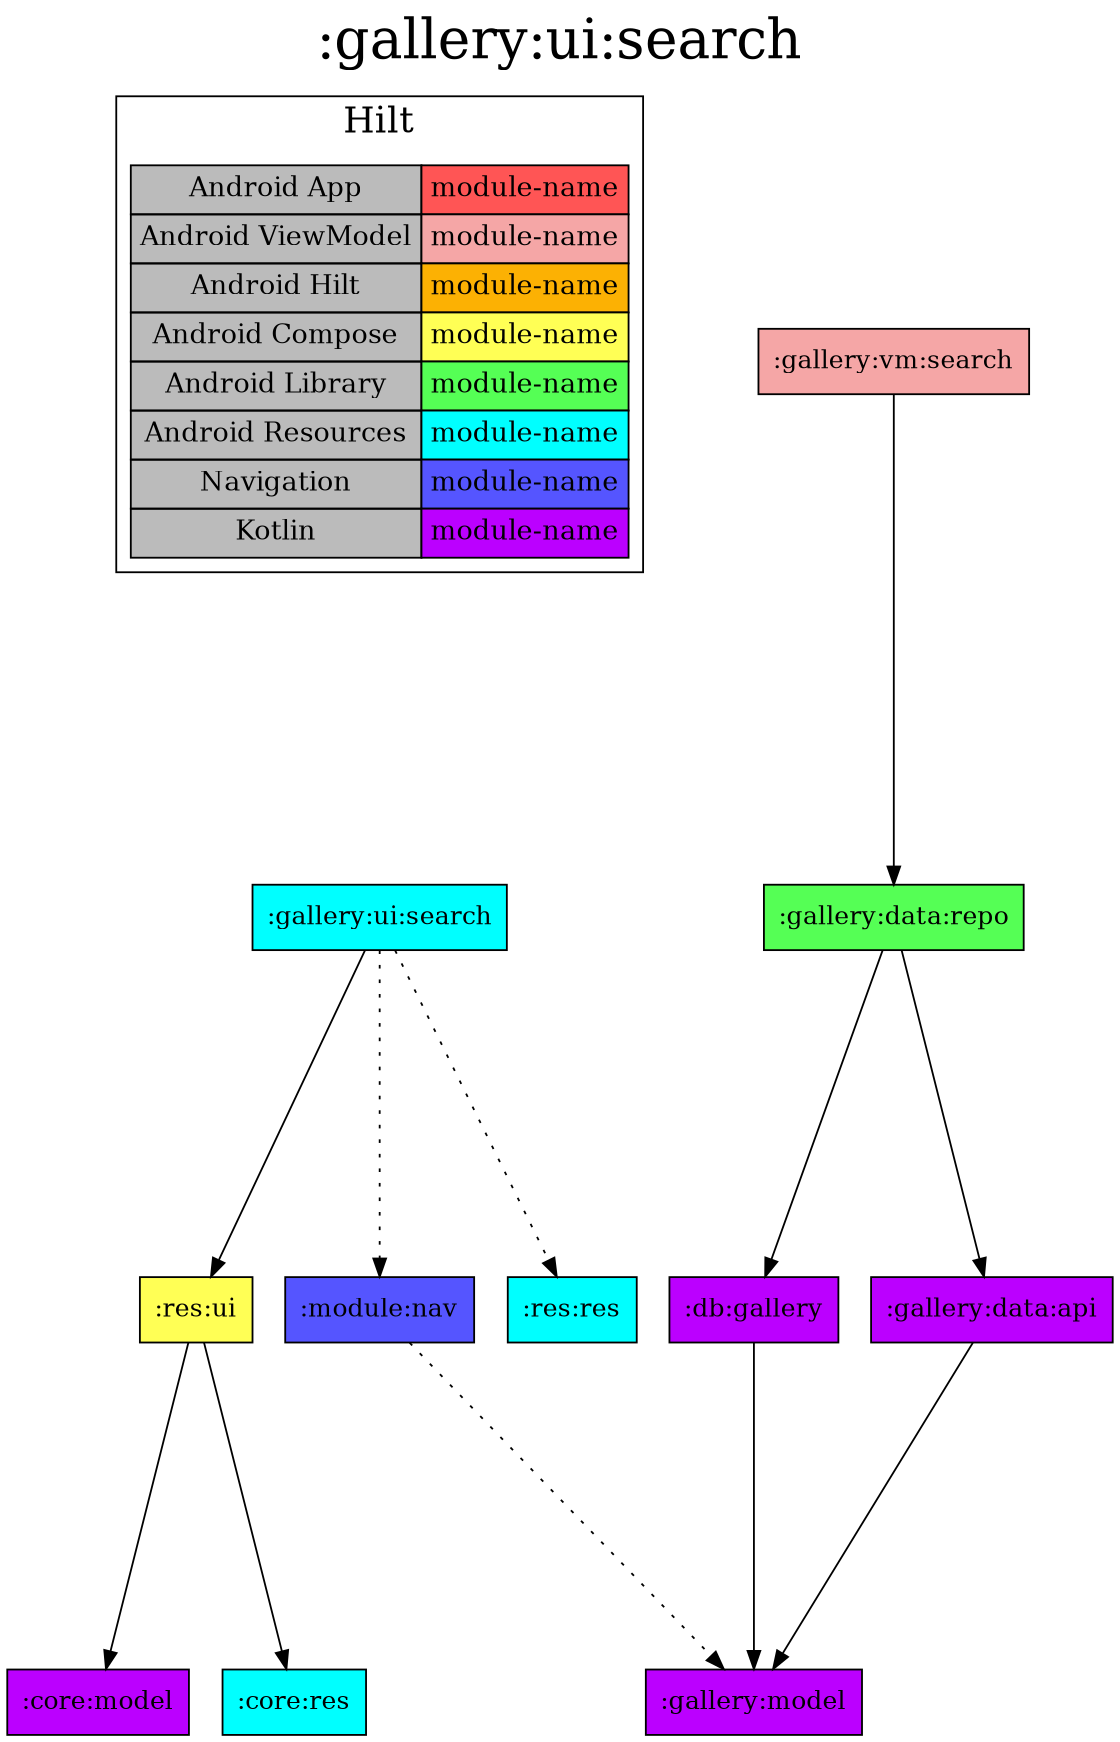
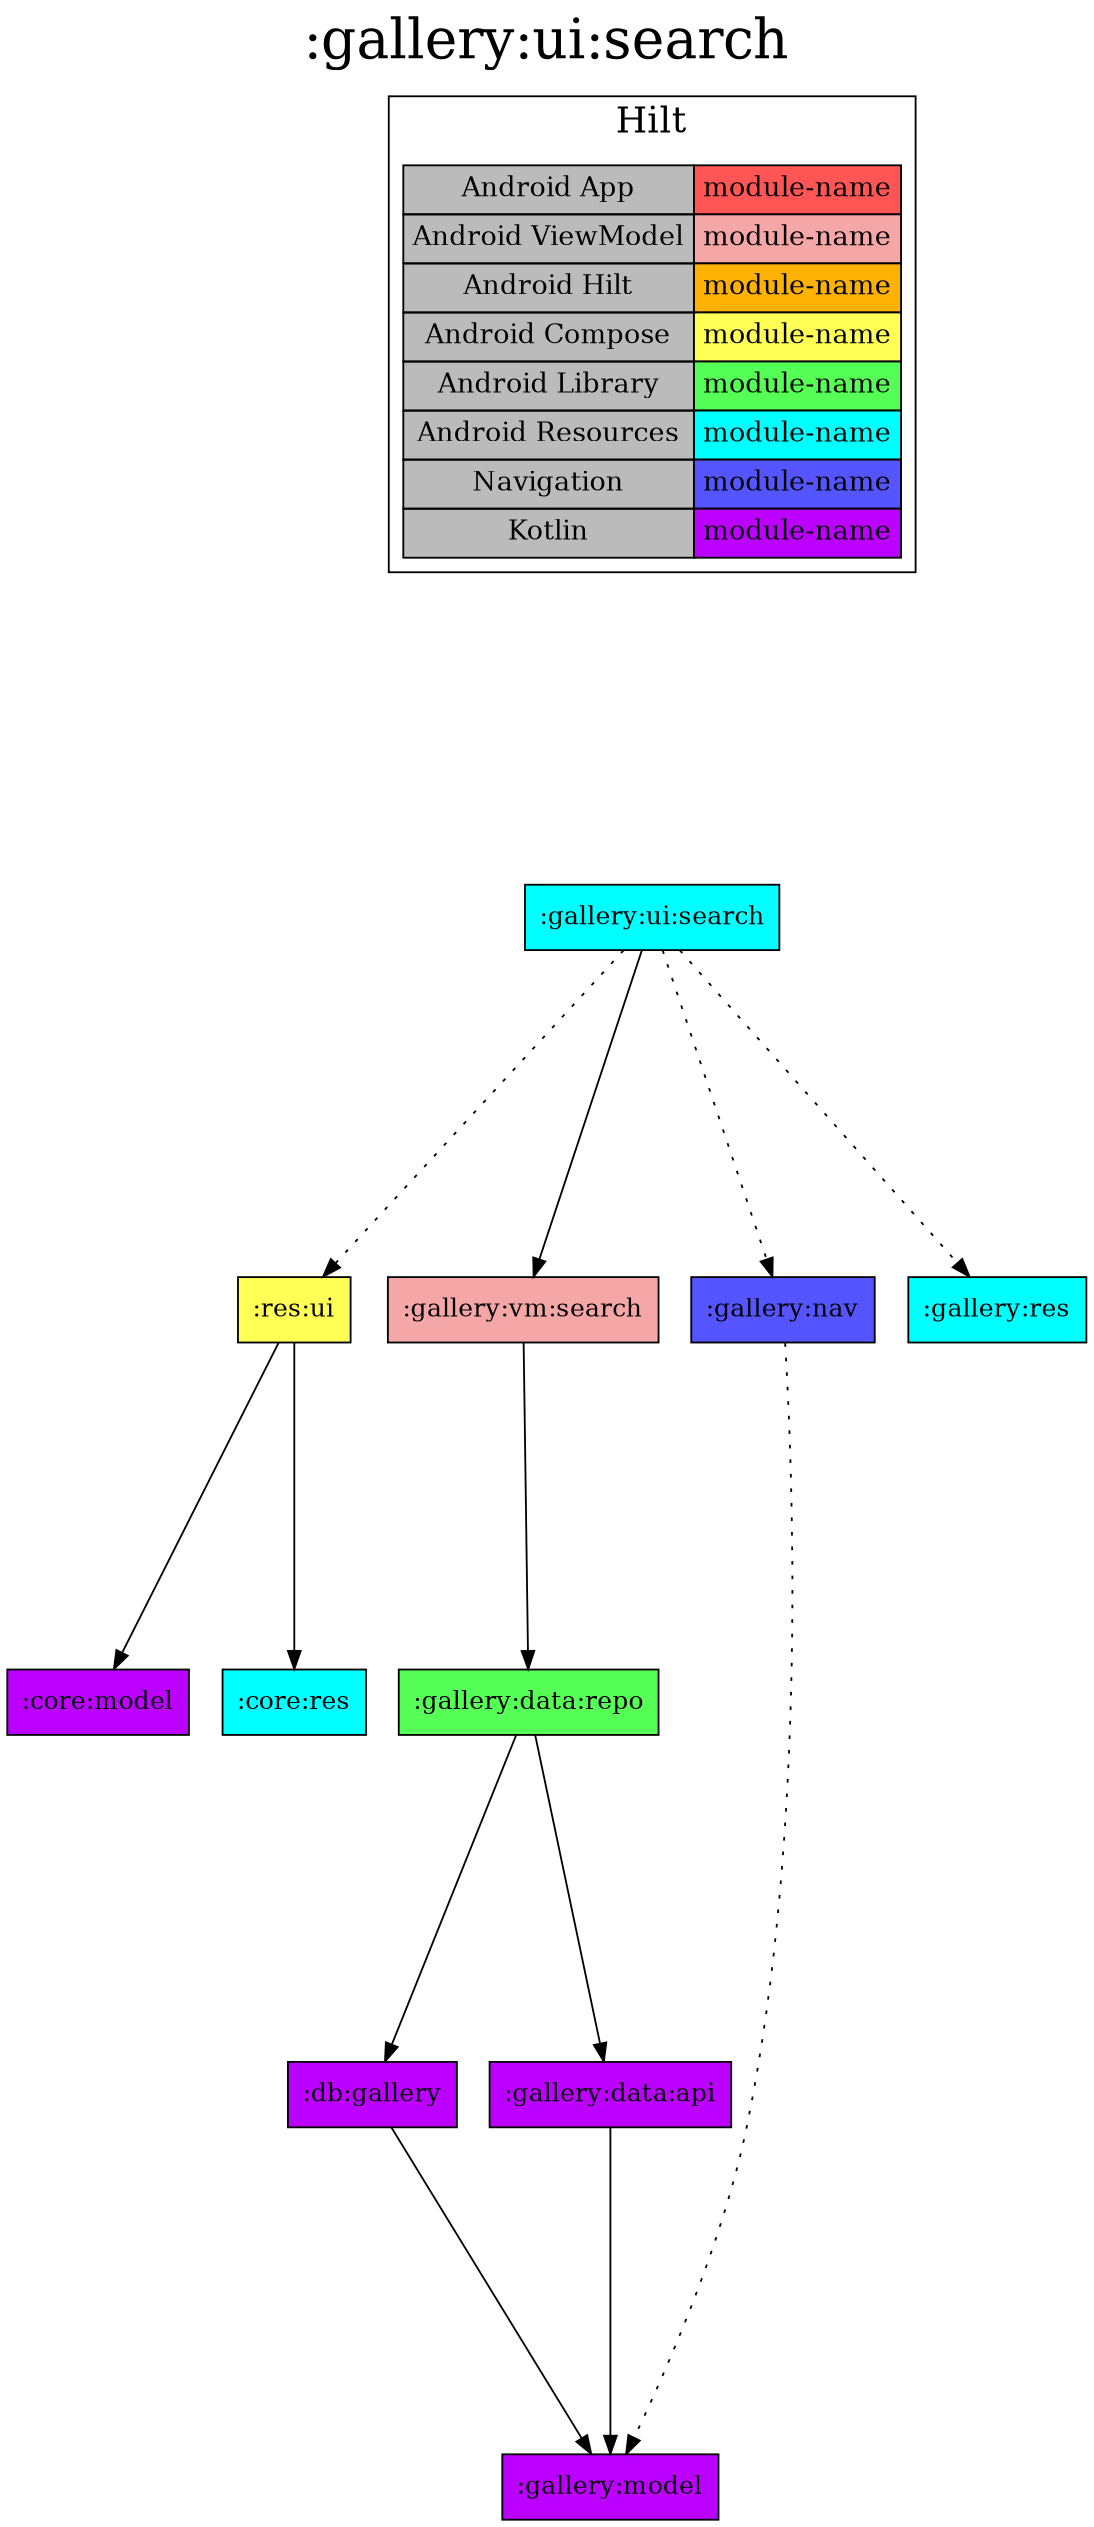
(292, 1105) -> (479, 1107)
none -> (591, 1105)
(380, 1310) -> (783, 1310)
(572, 1310) -> (997, 1310)
